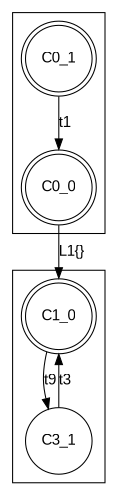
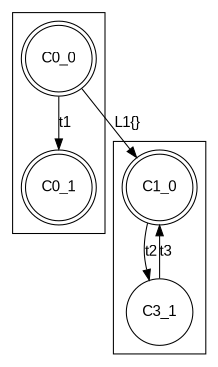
(59, 118) -> (59, 118)
(50, 381) -> (151, 252)
